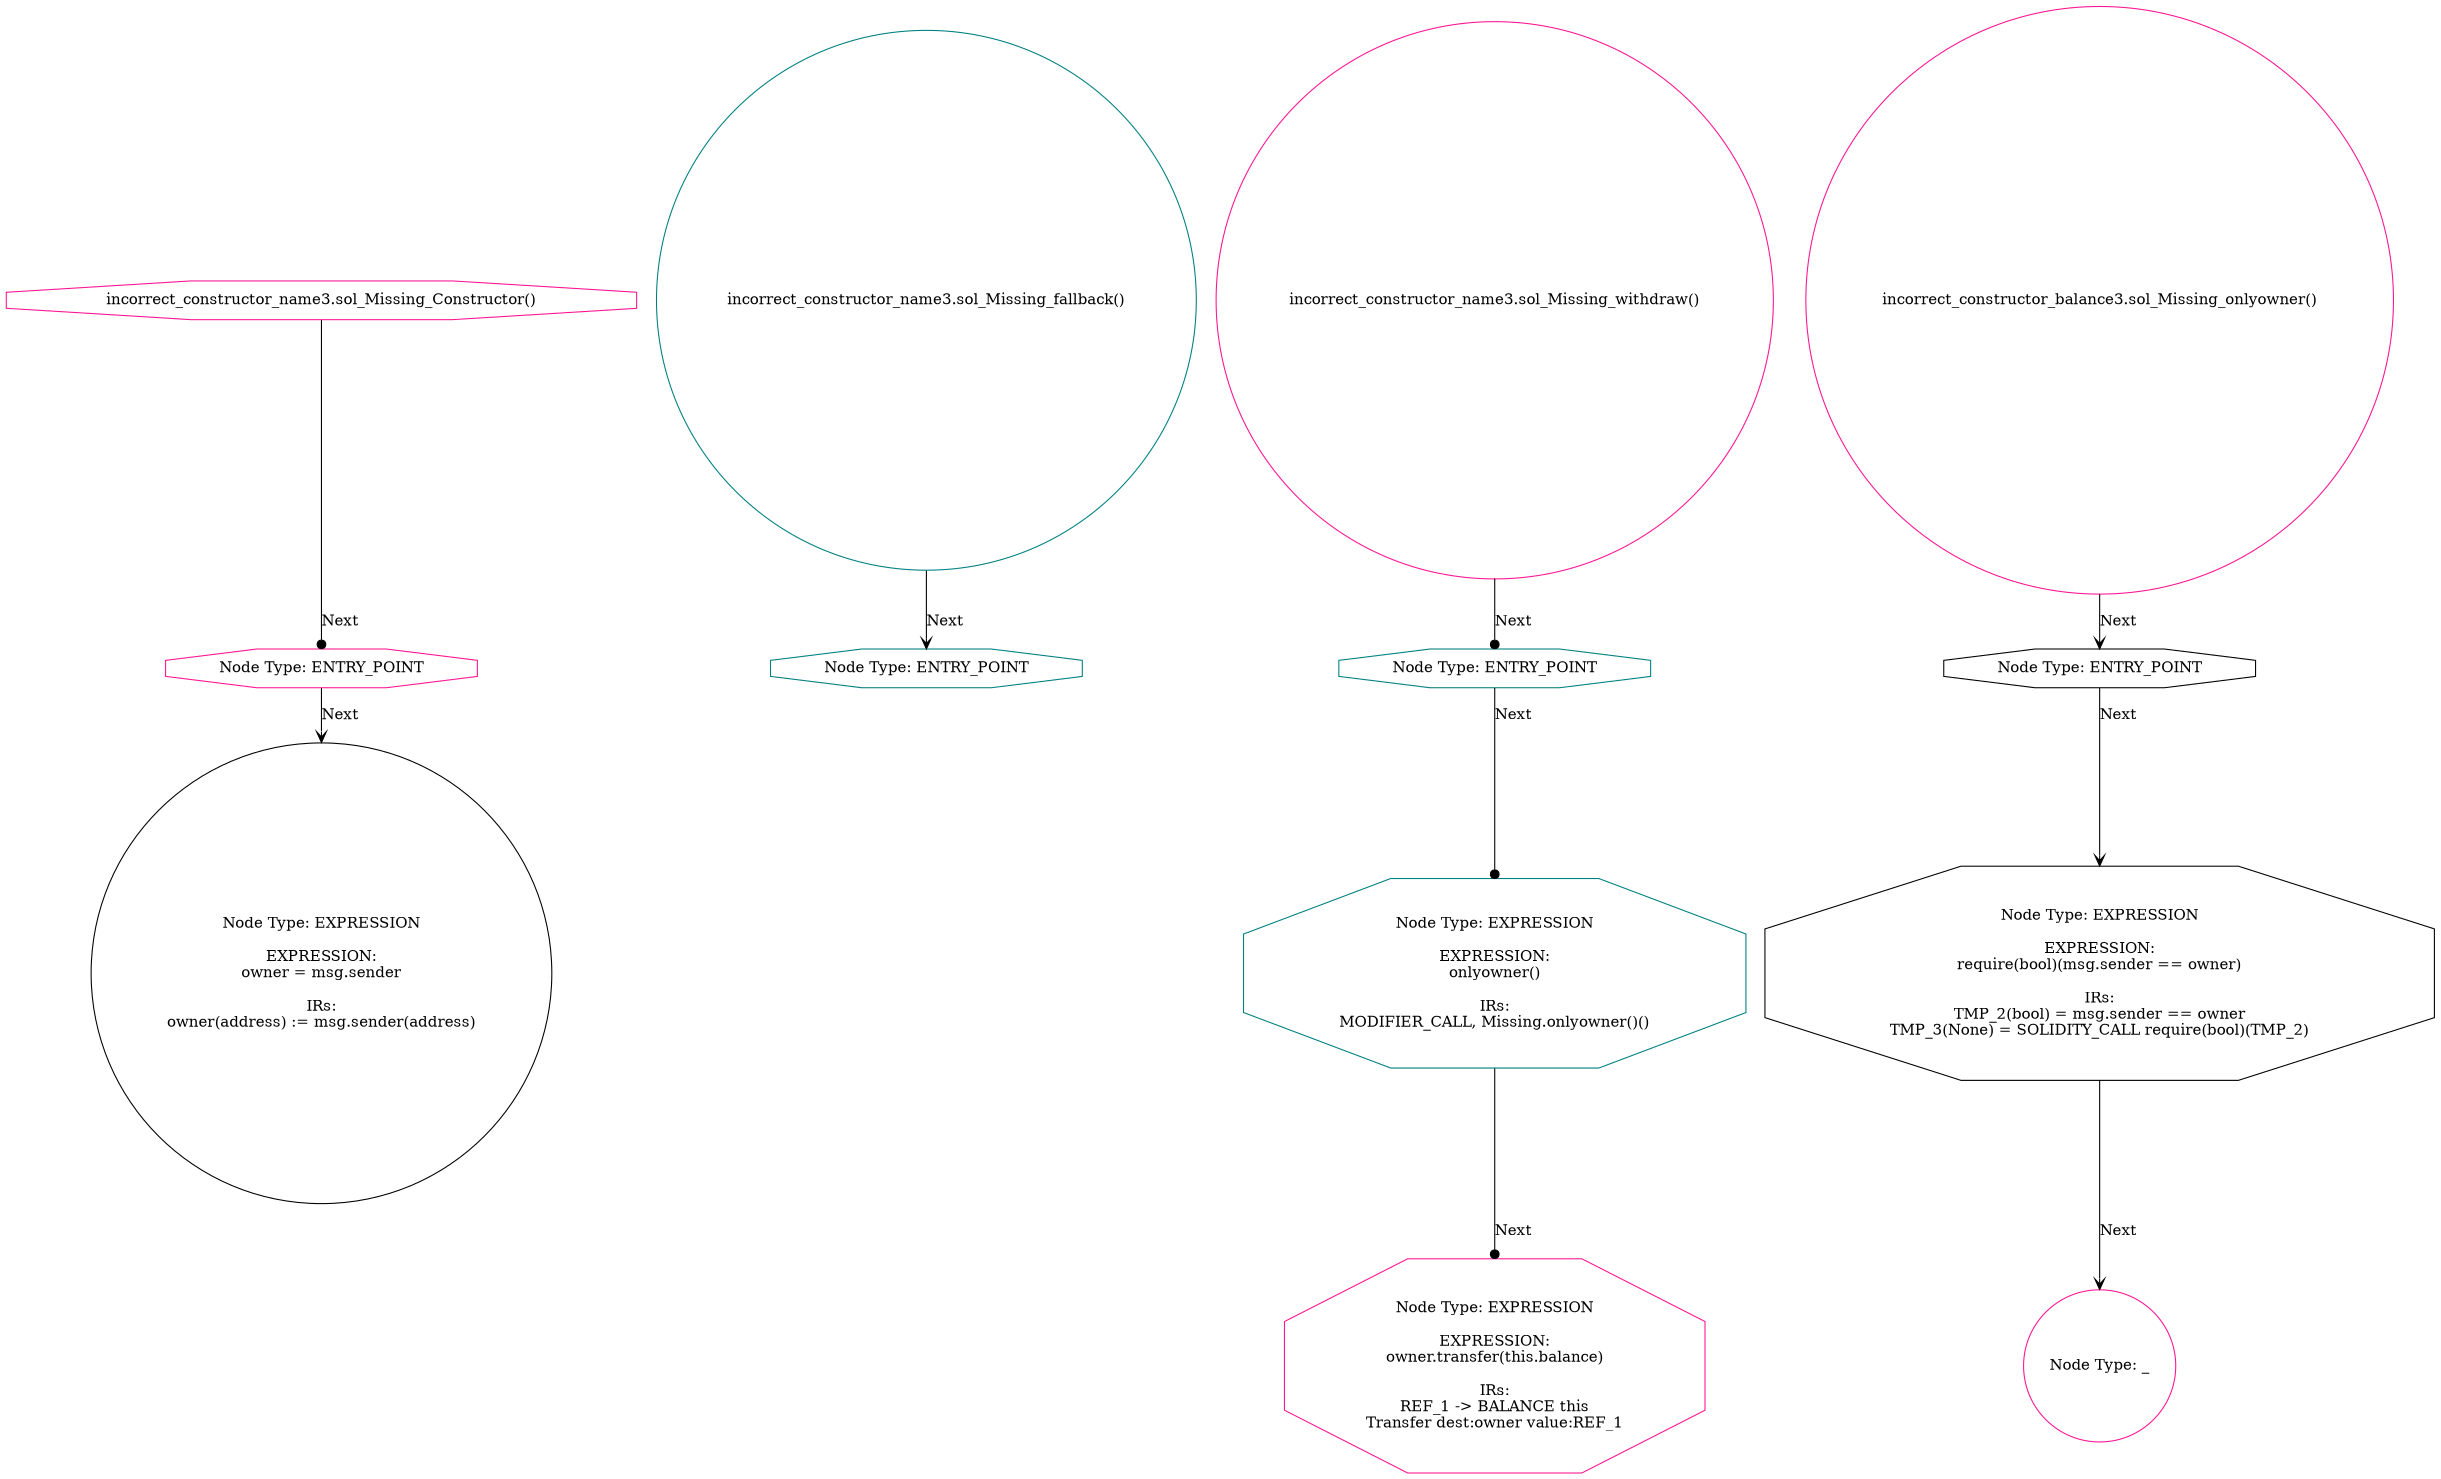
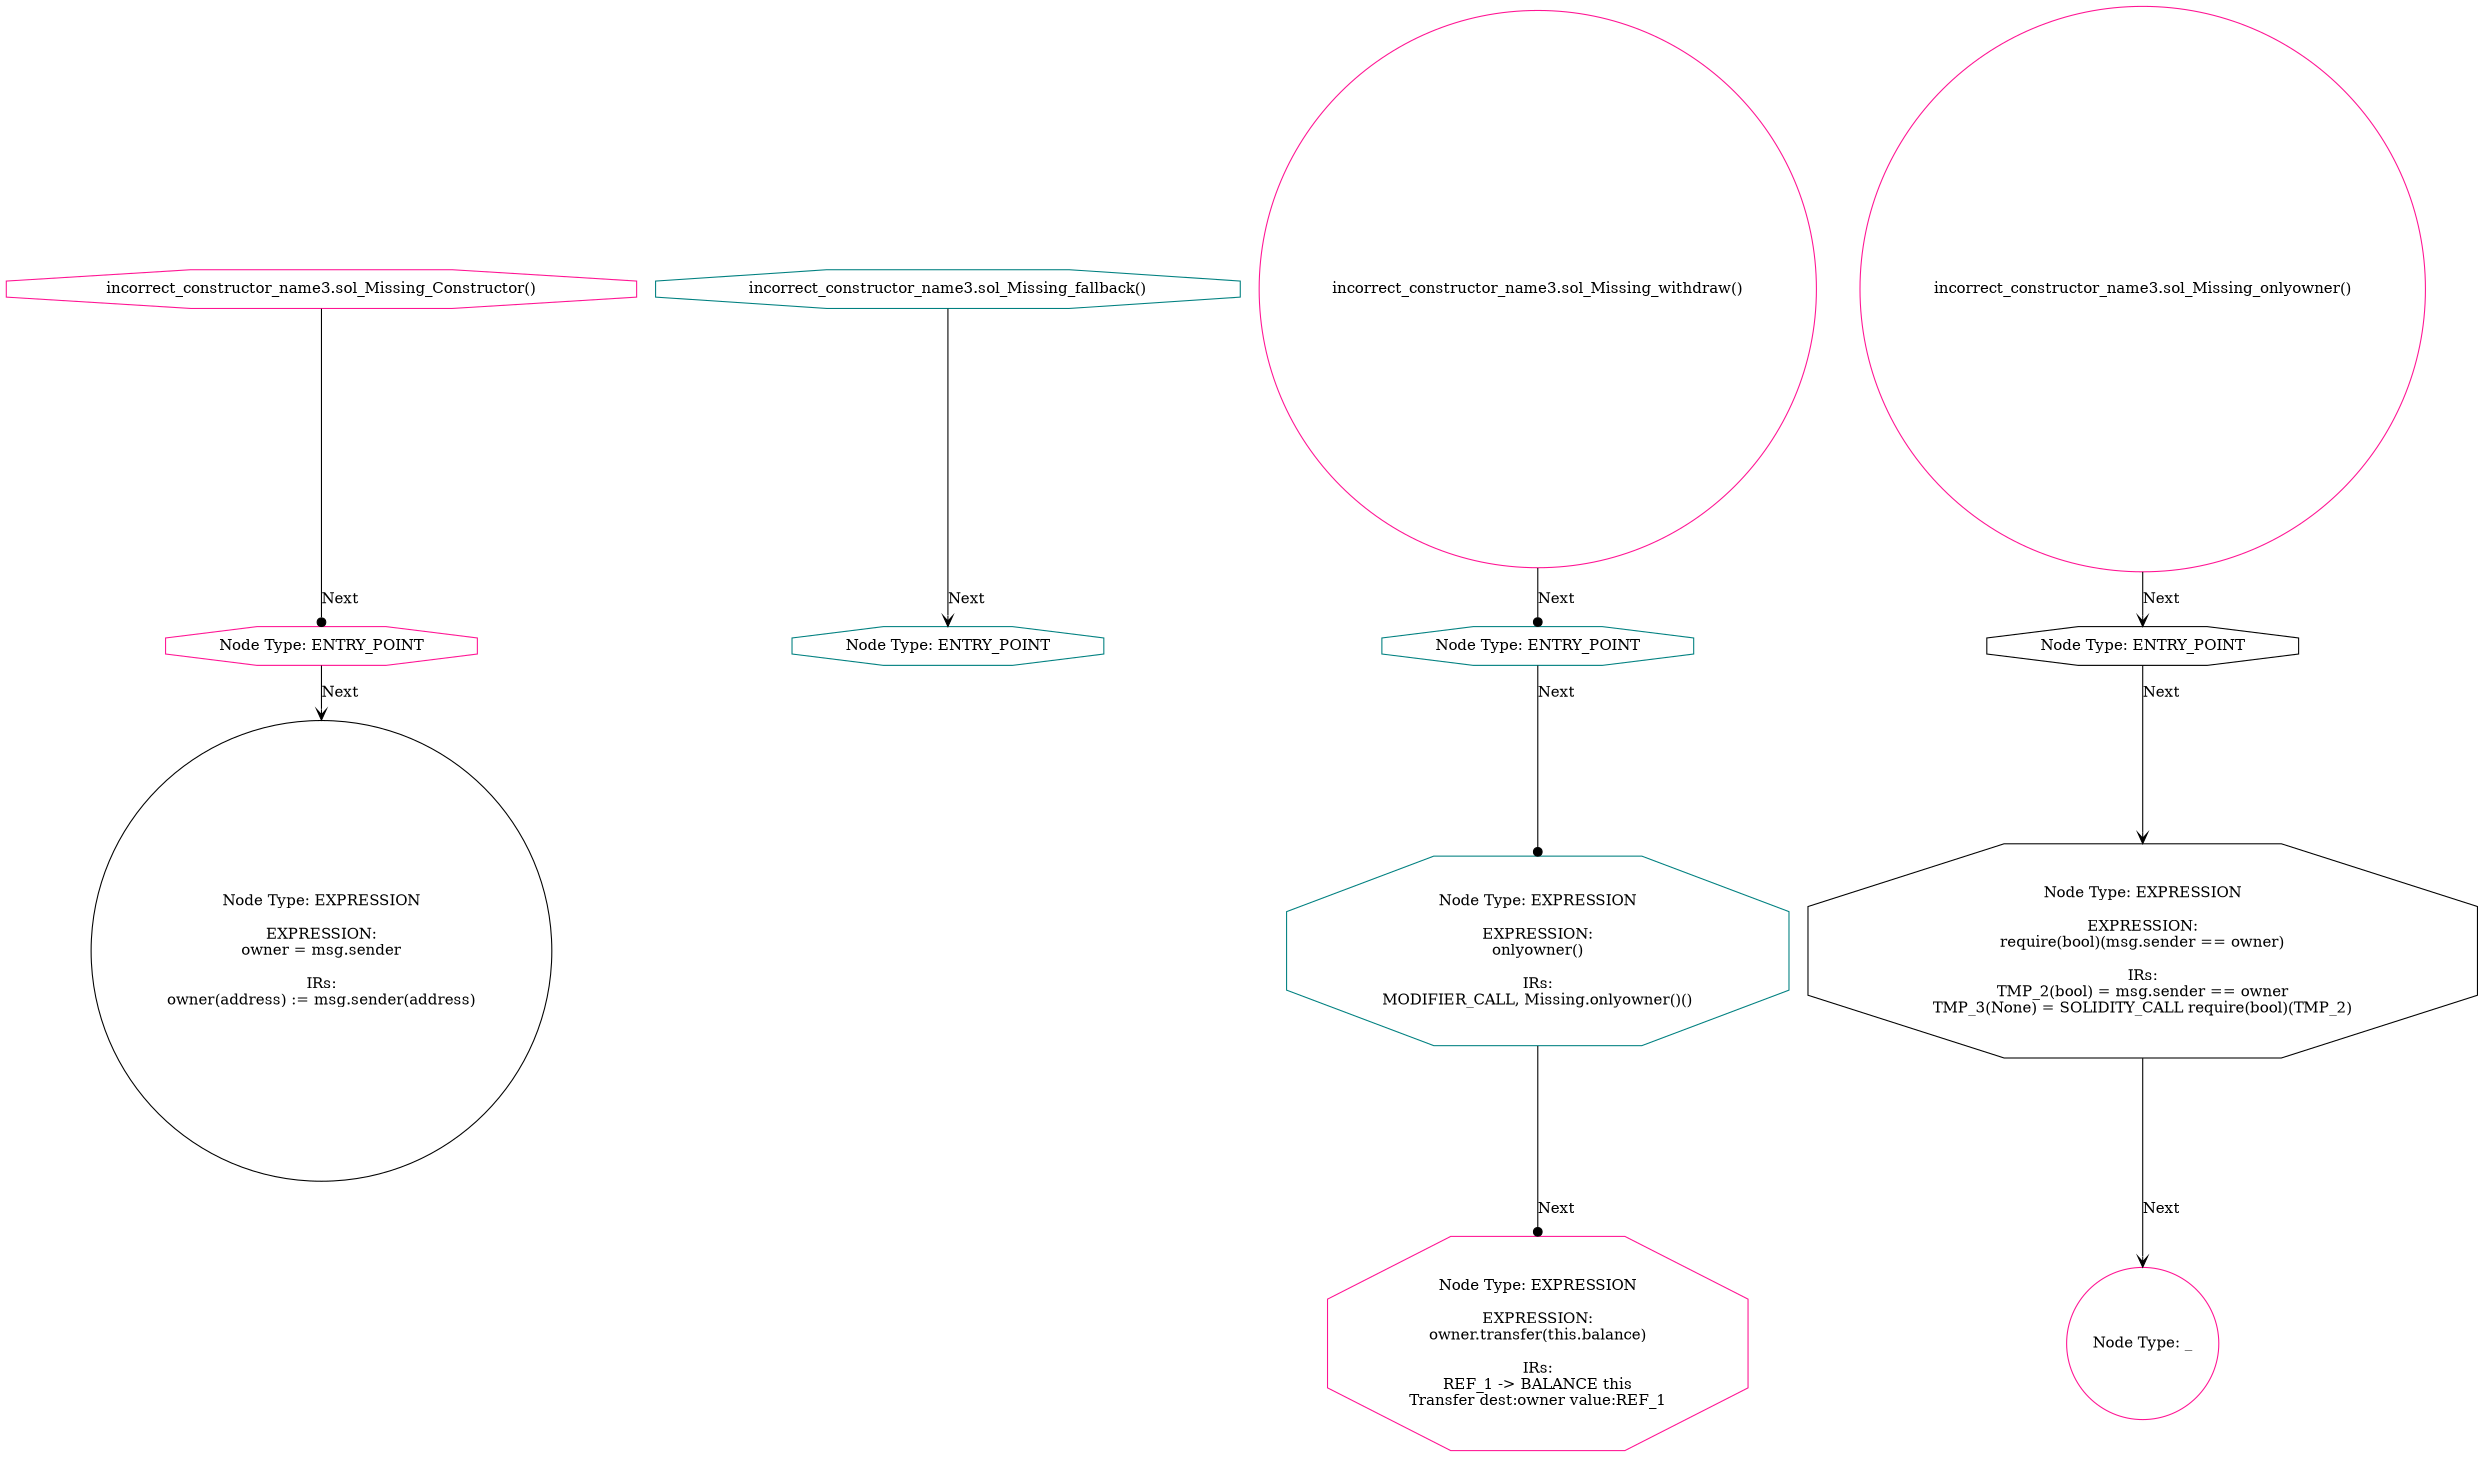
(926, 300) -> (948, 289)
(2100, 300) -> (2143, 289)
